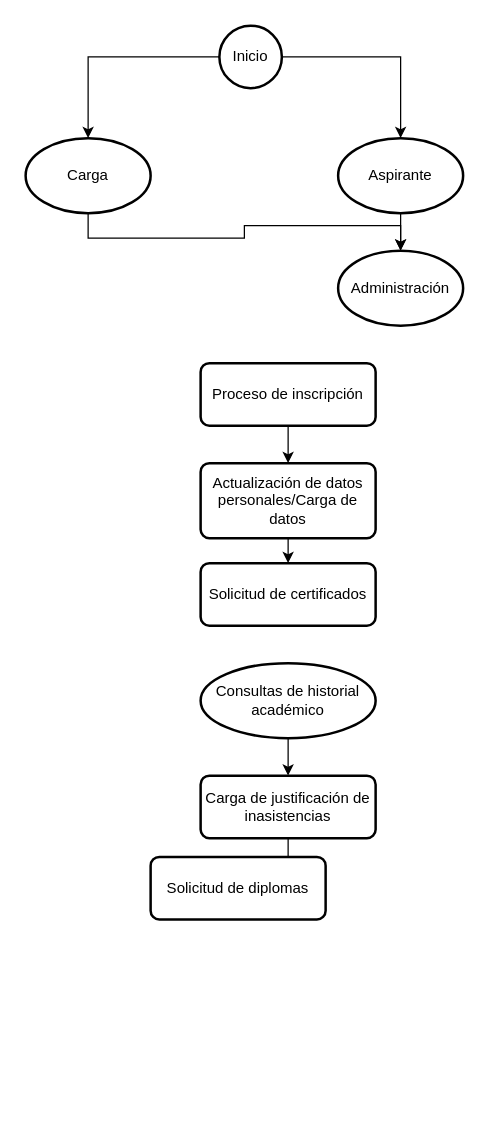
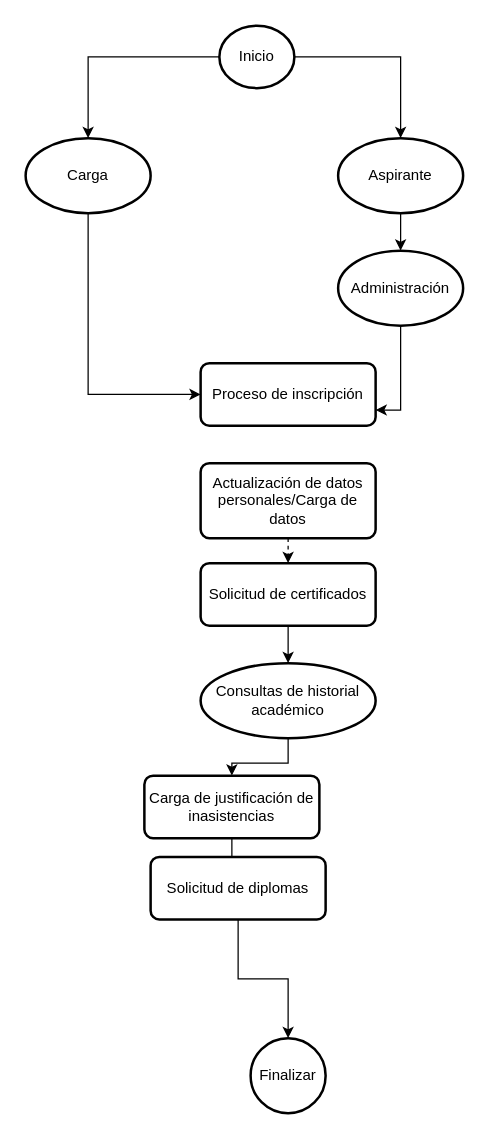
(251, 57) -> (257, 57)
(244, 236) -> (88, 366)
none -> (401, 376)
(288, 449) -> none
(288, 547) -> (288, 547)
none -> (288, 649)
(288, 807) -> (232, 807)
none -> (259, 979)
none -> (288, 1076)
